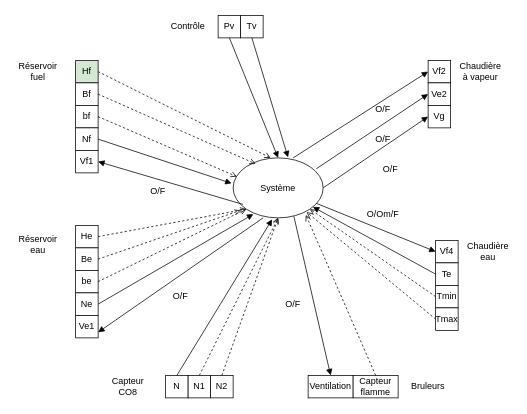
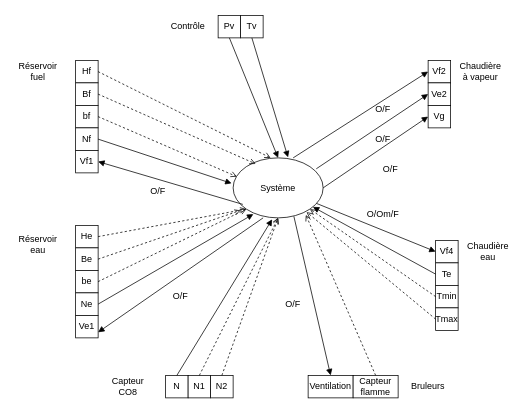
(87, 72) -> (87, 72)
